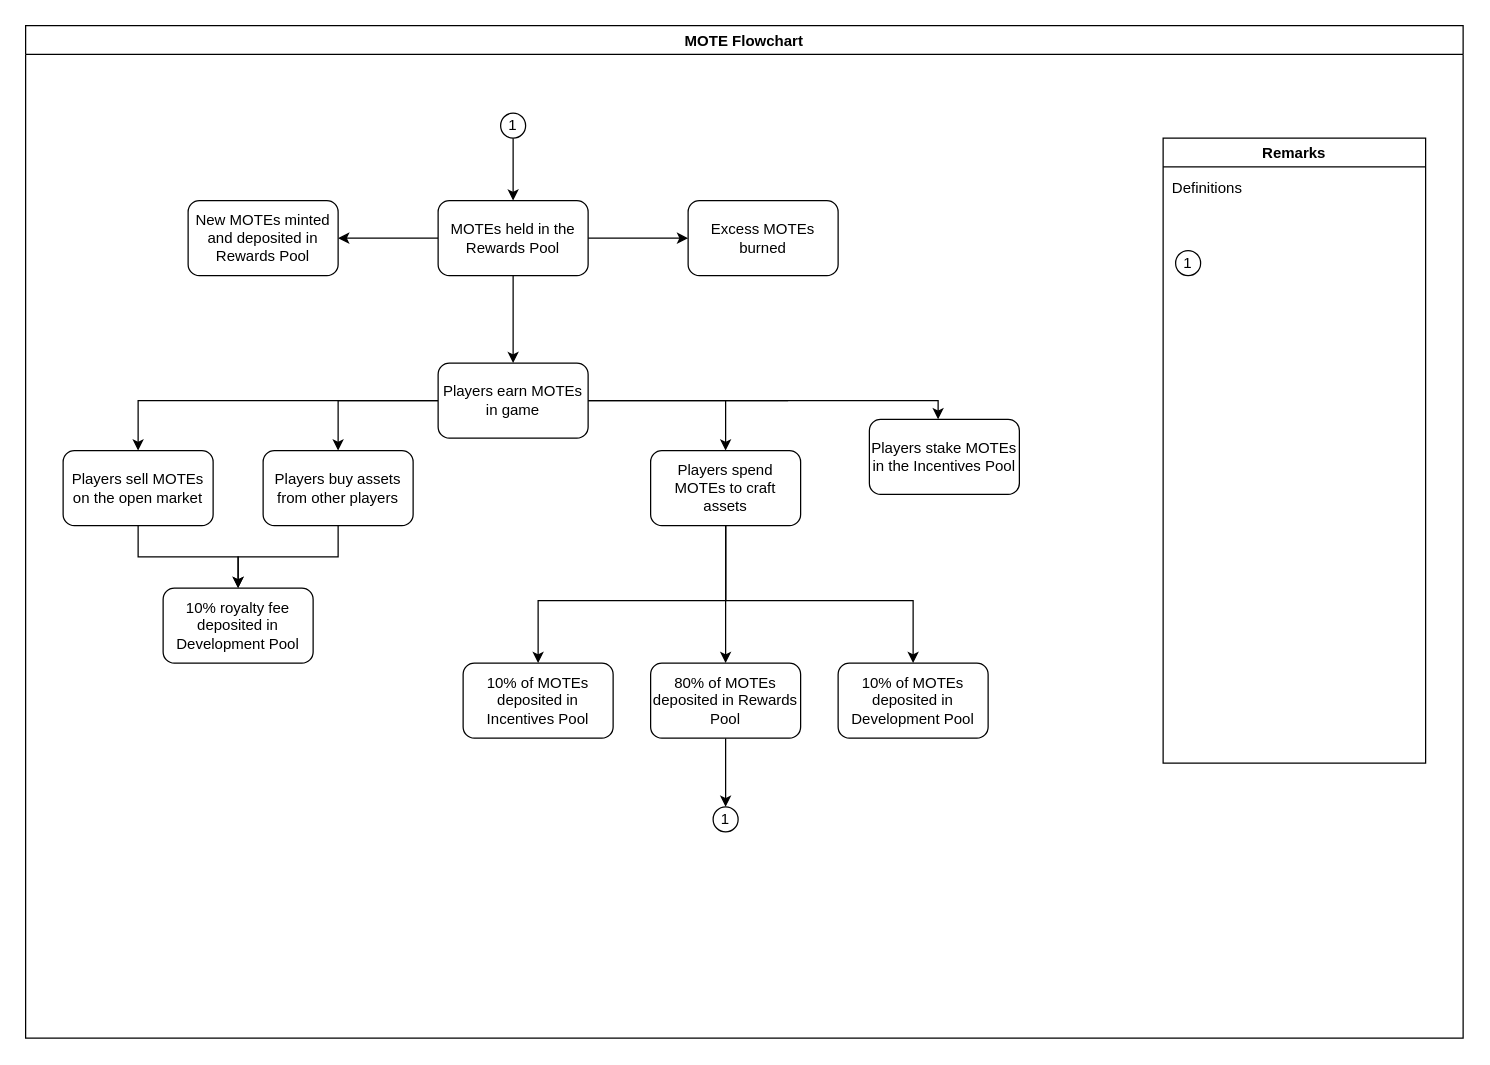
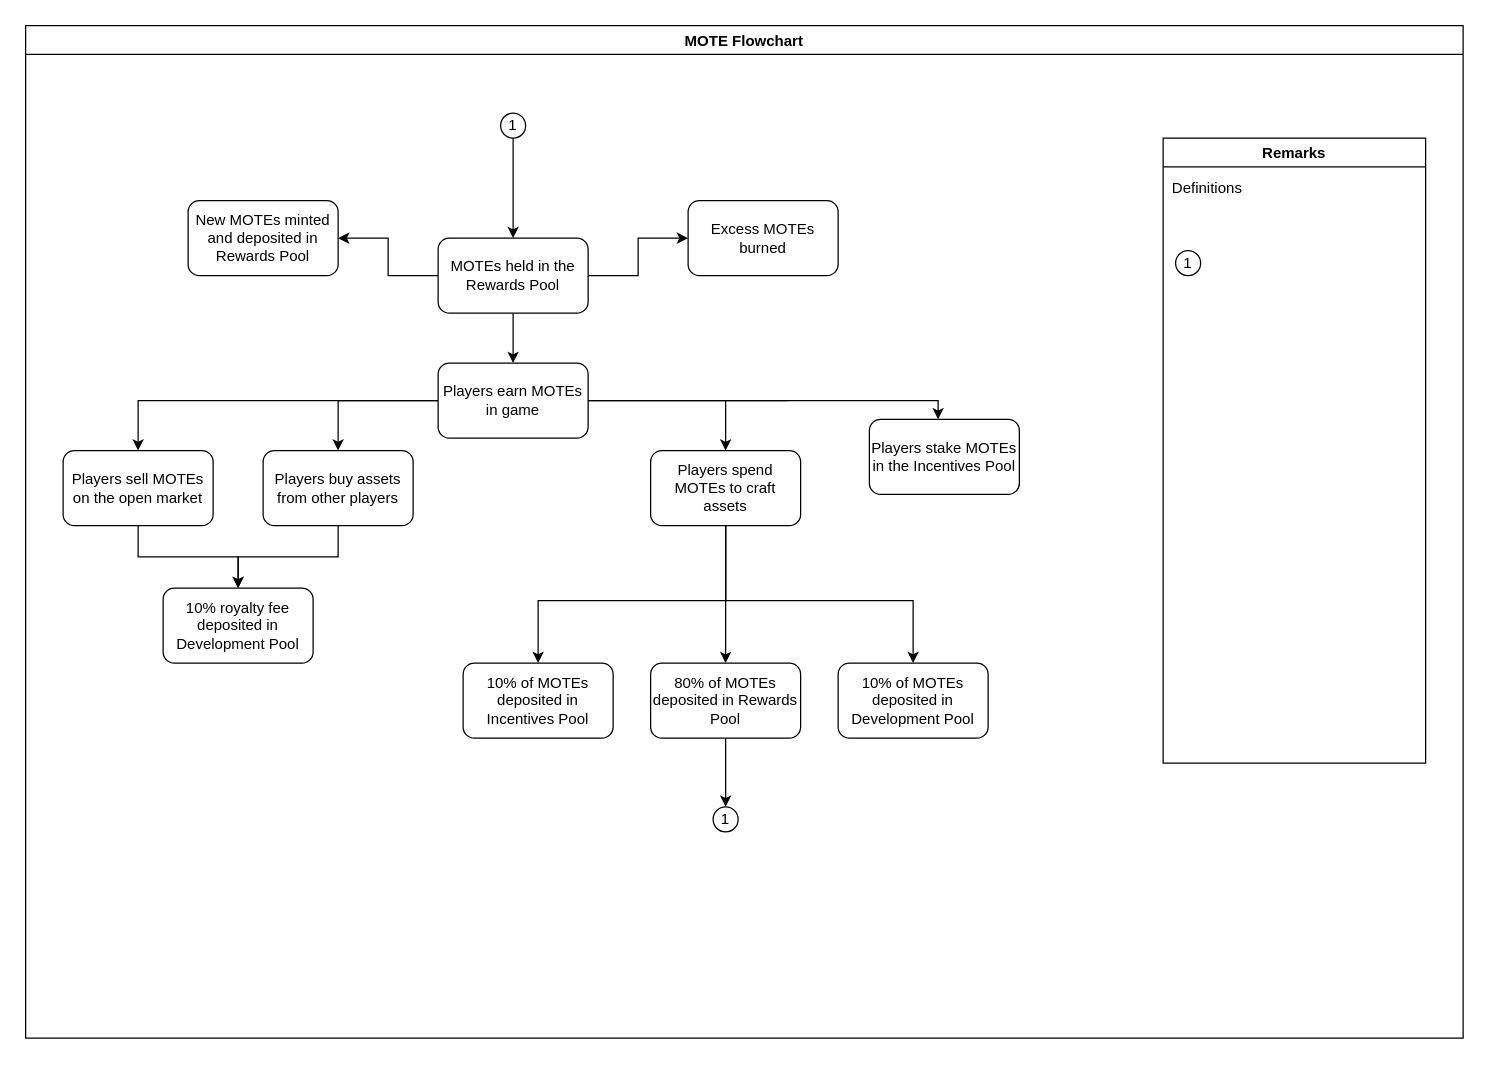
(513, 238) -> (513, 276)
